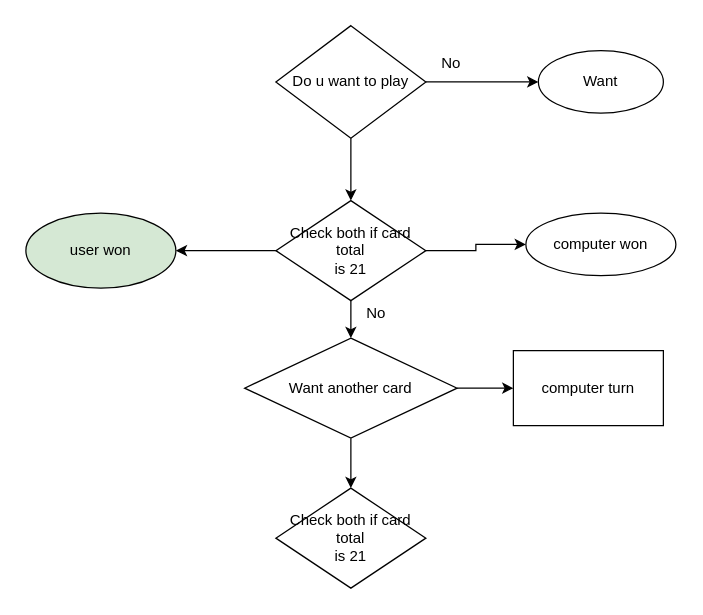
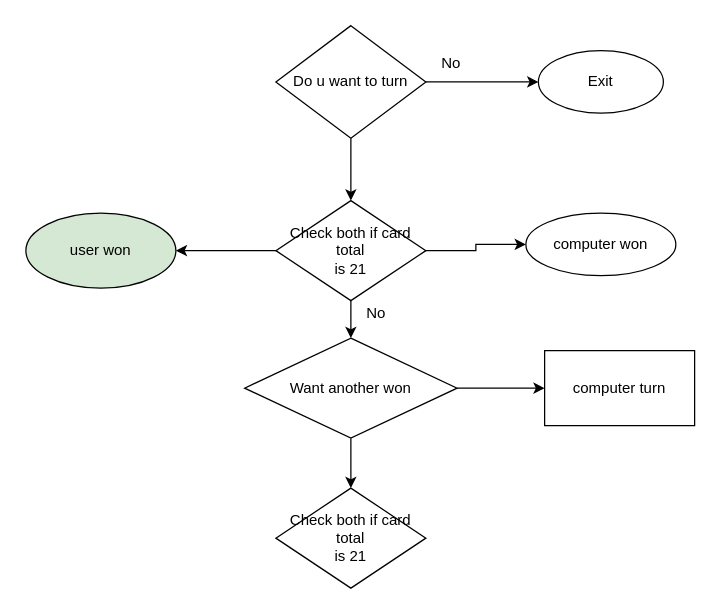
(351, 82) -> (351, 82)
(601, 82) -> (601, 82)
(351, 388) -> (351, 388)
(588, 388) -> (619, 388)
